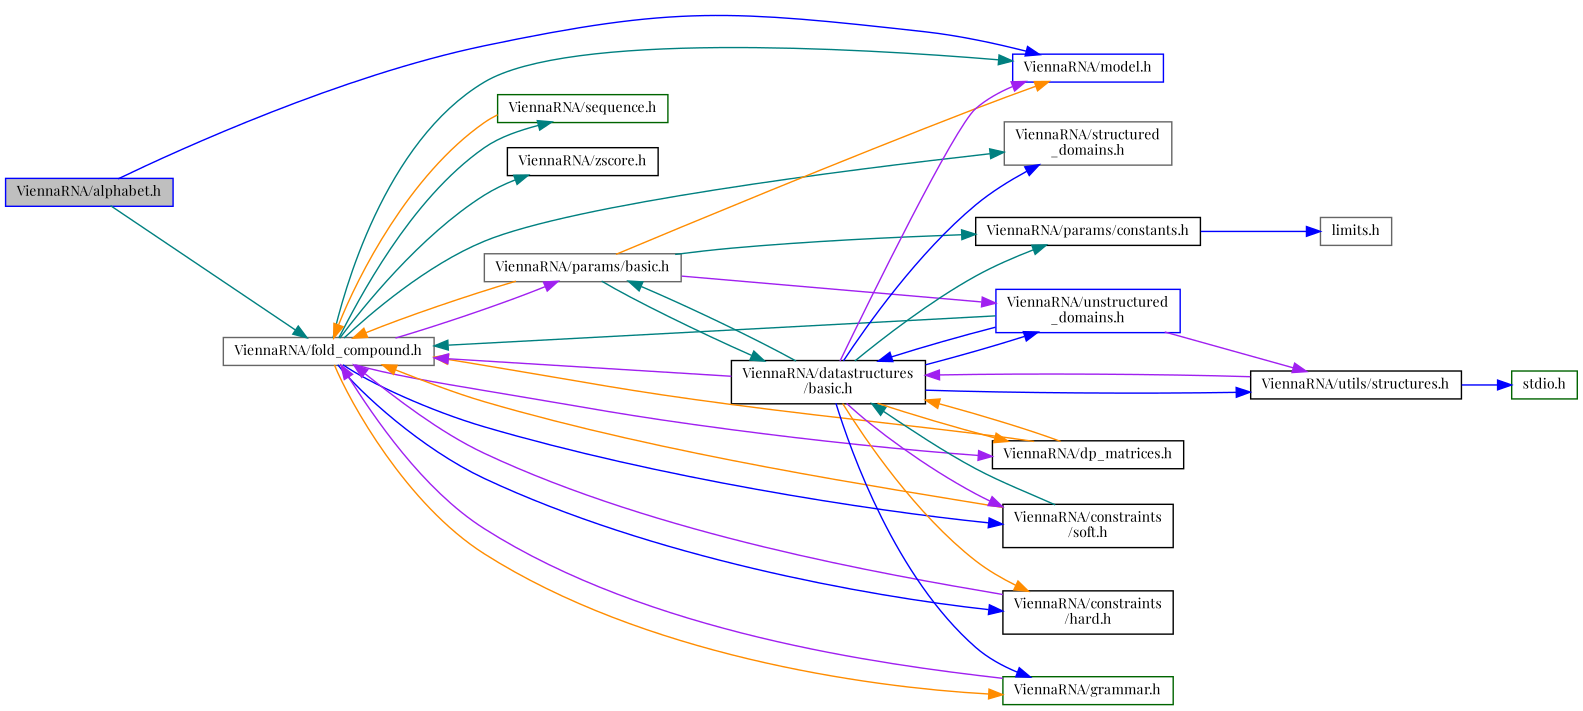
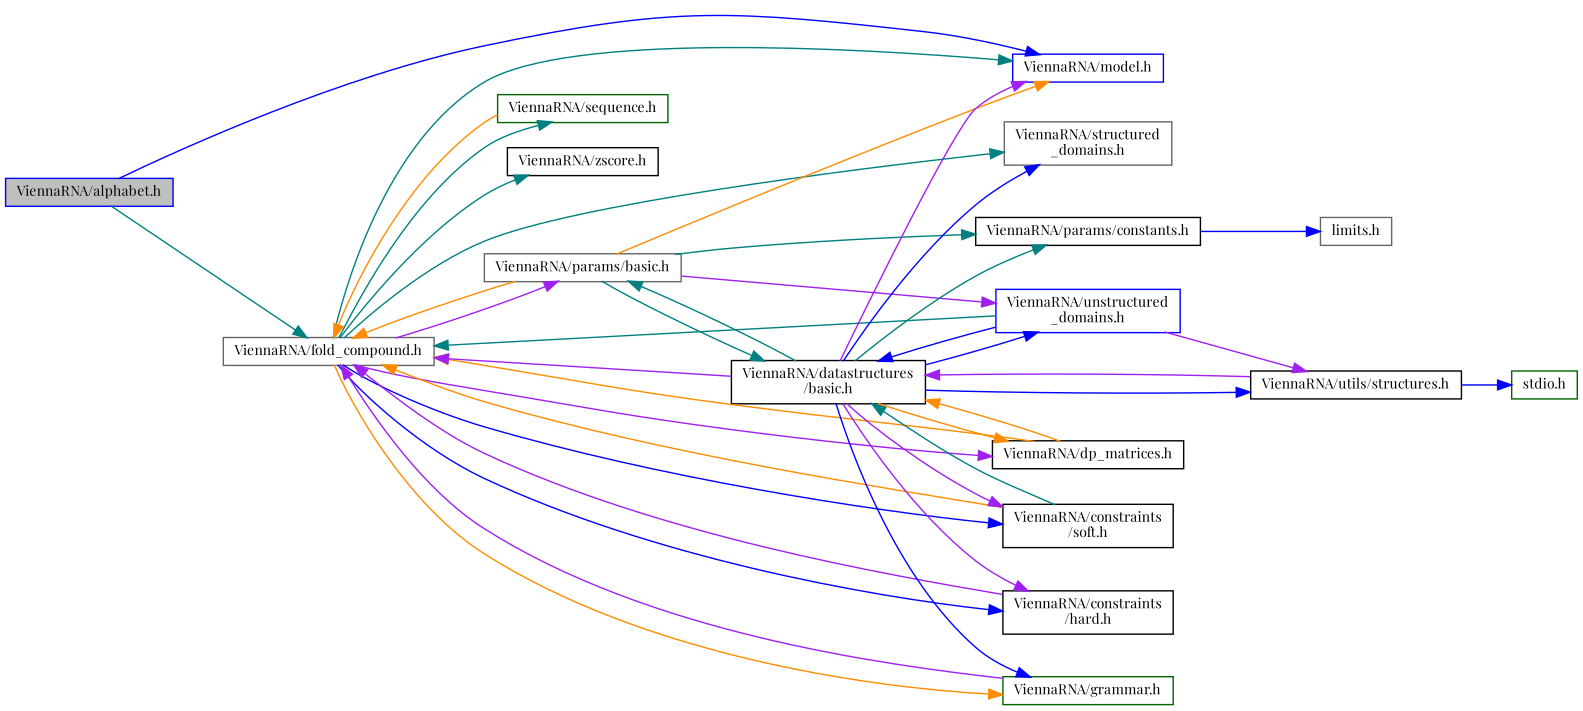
(918, 505) -> (918, 505)
